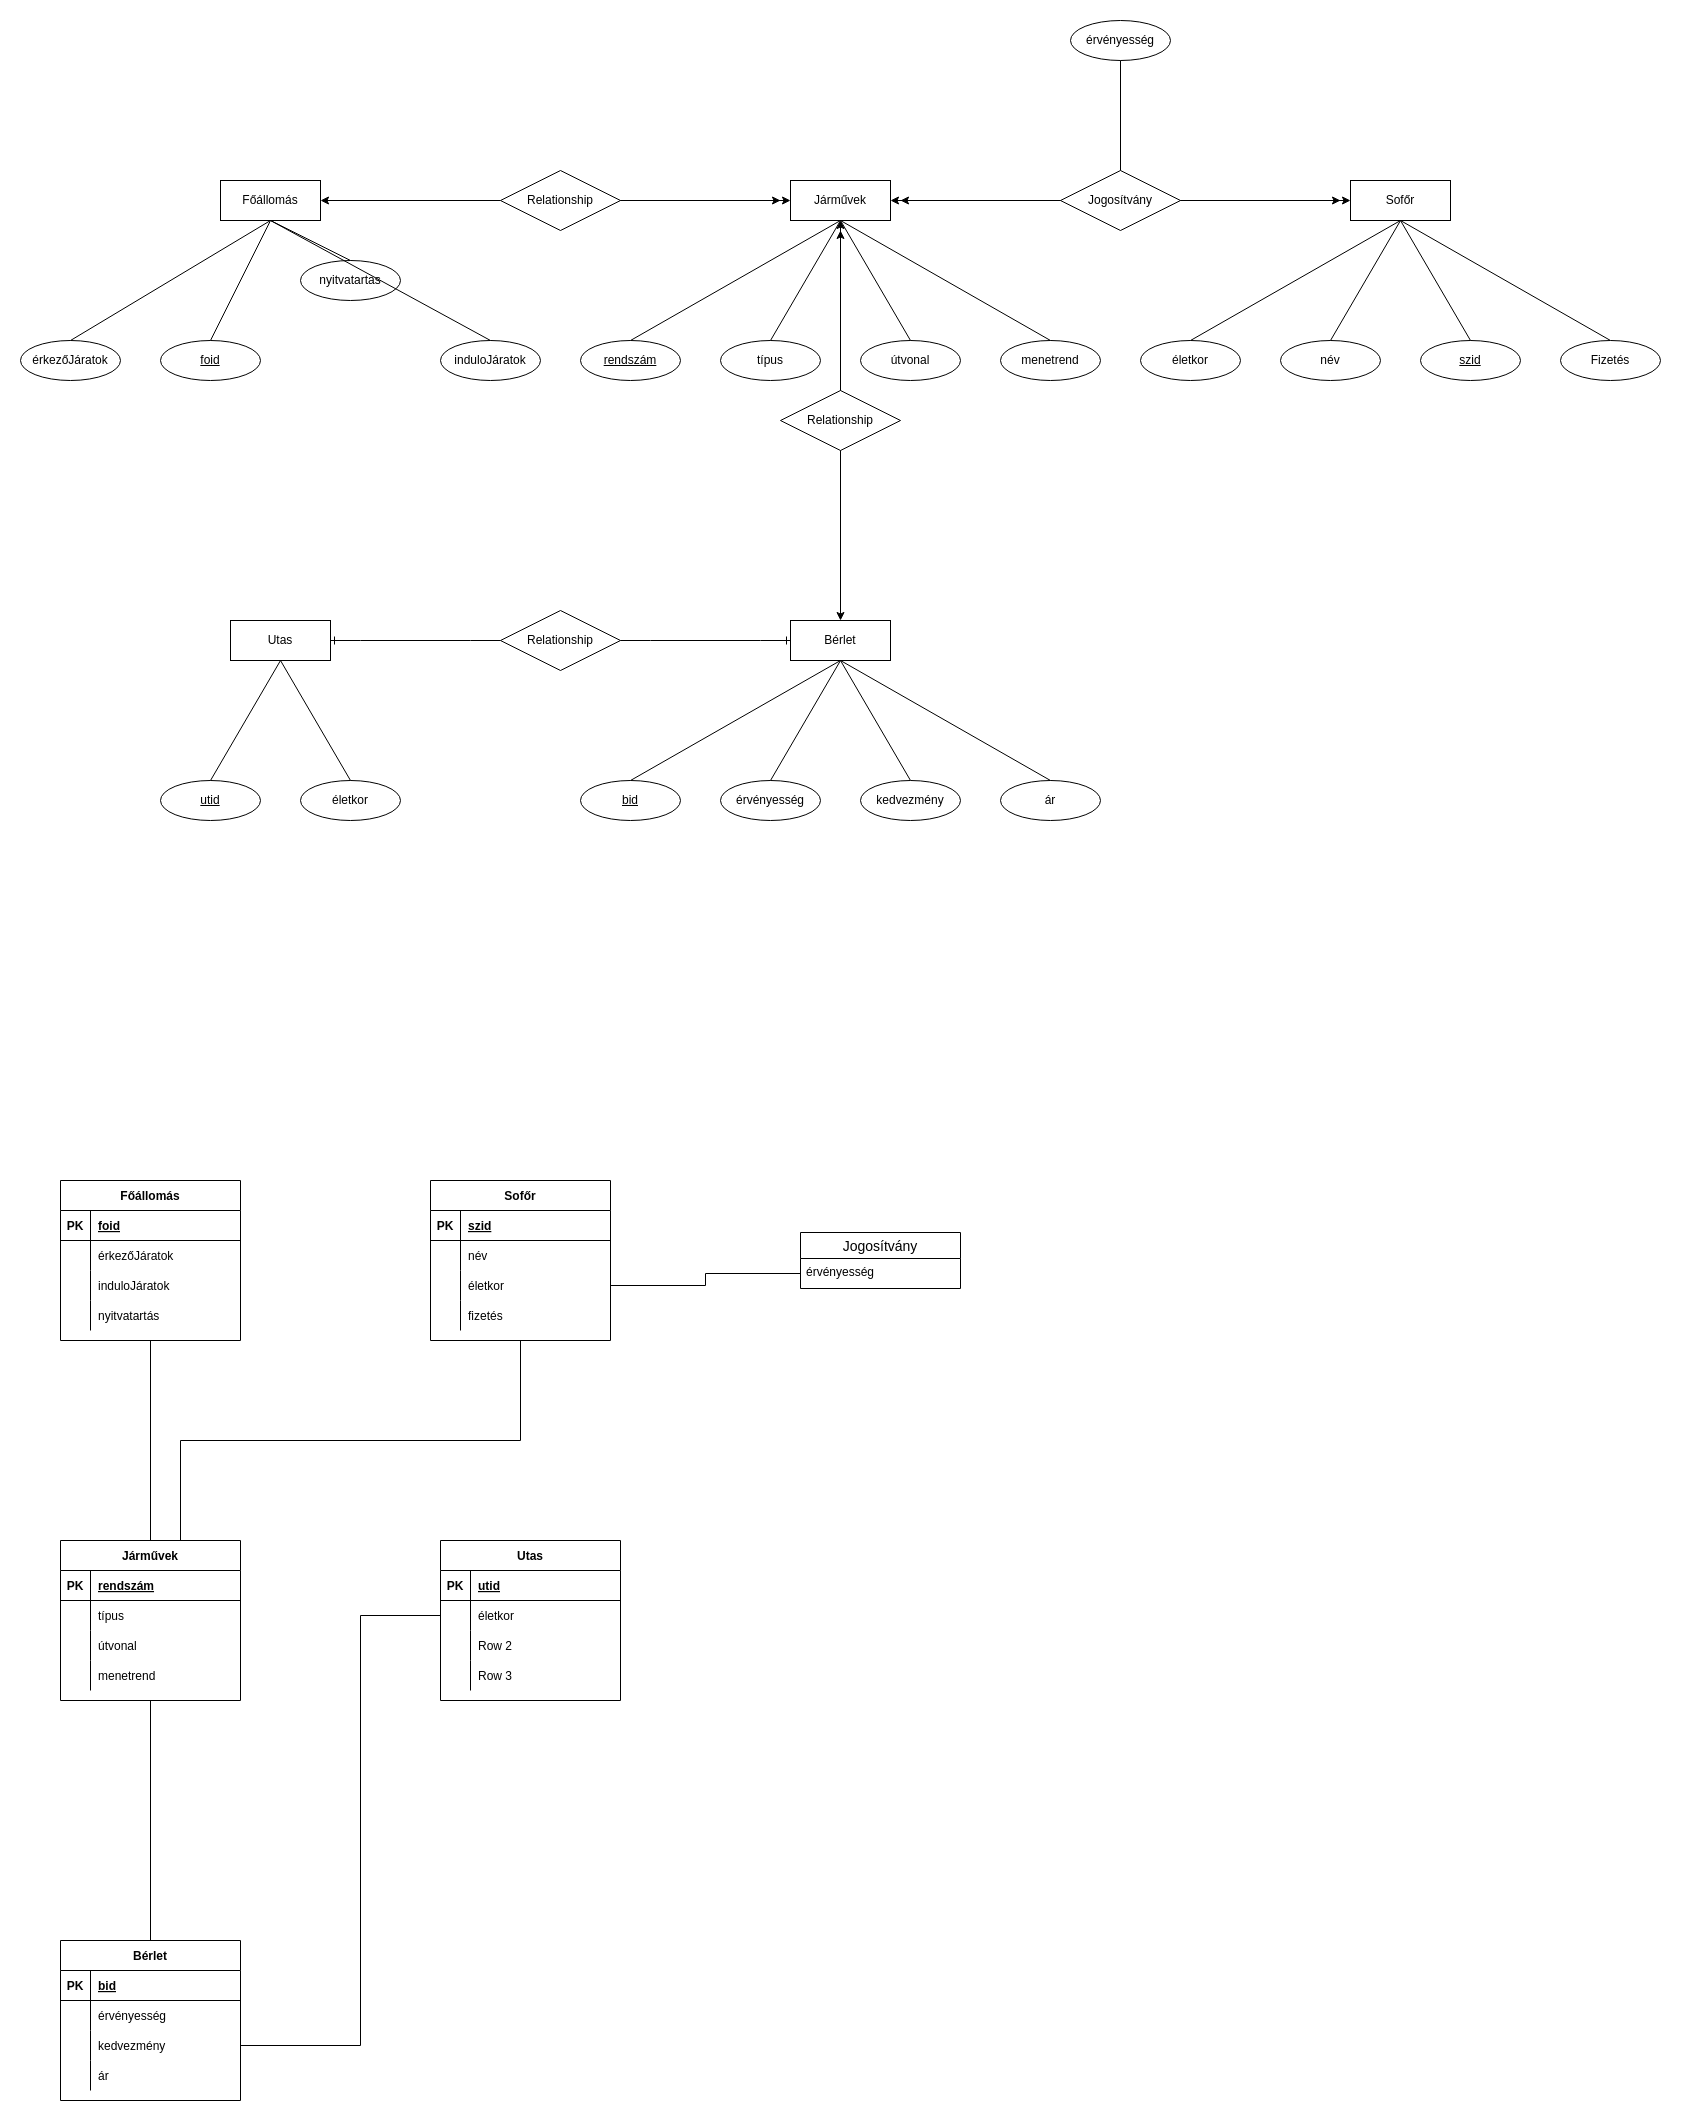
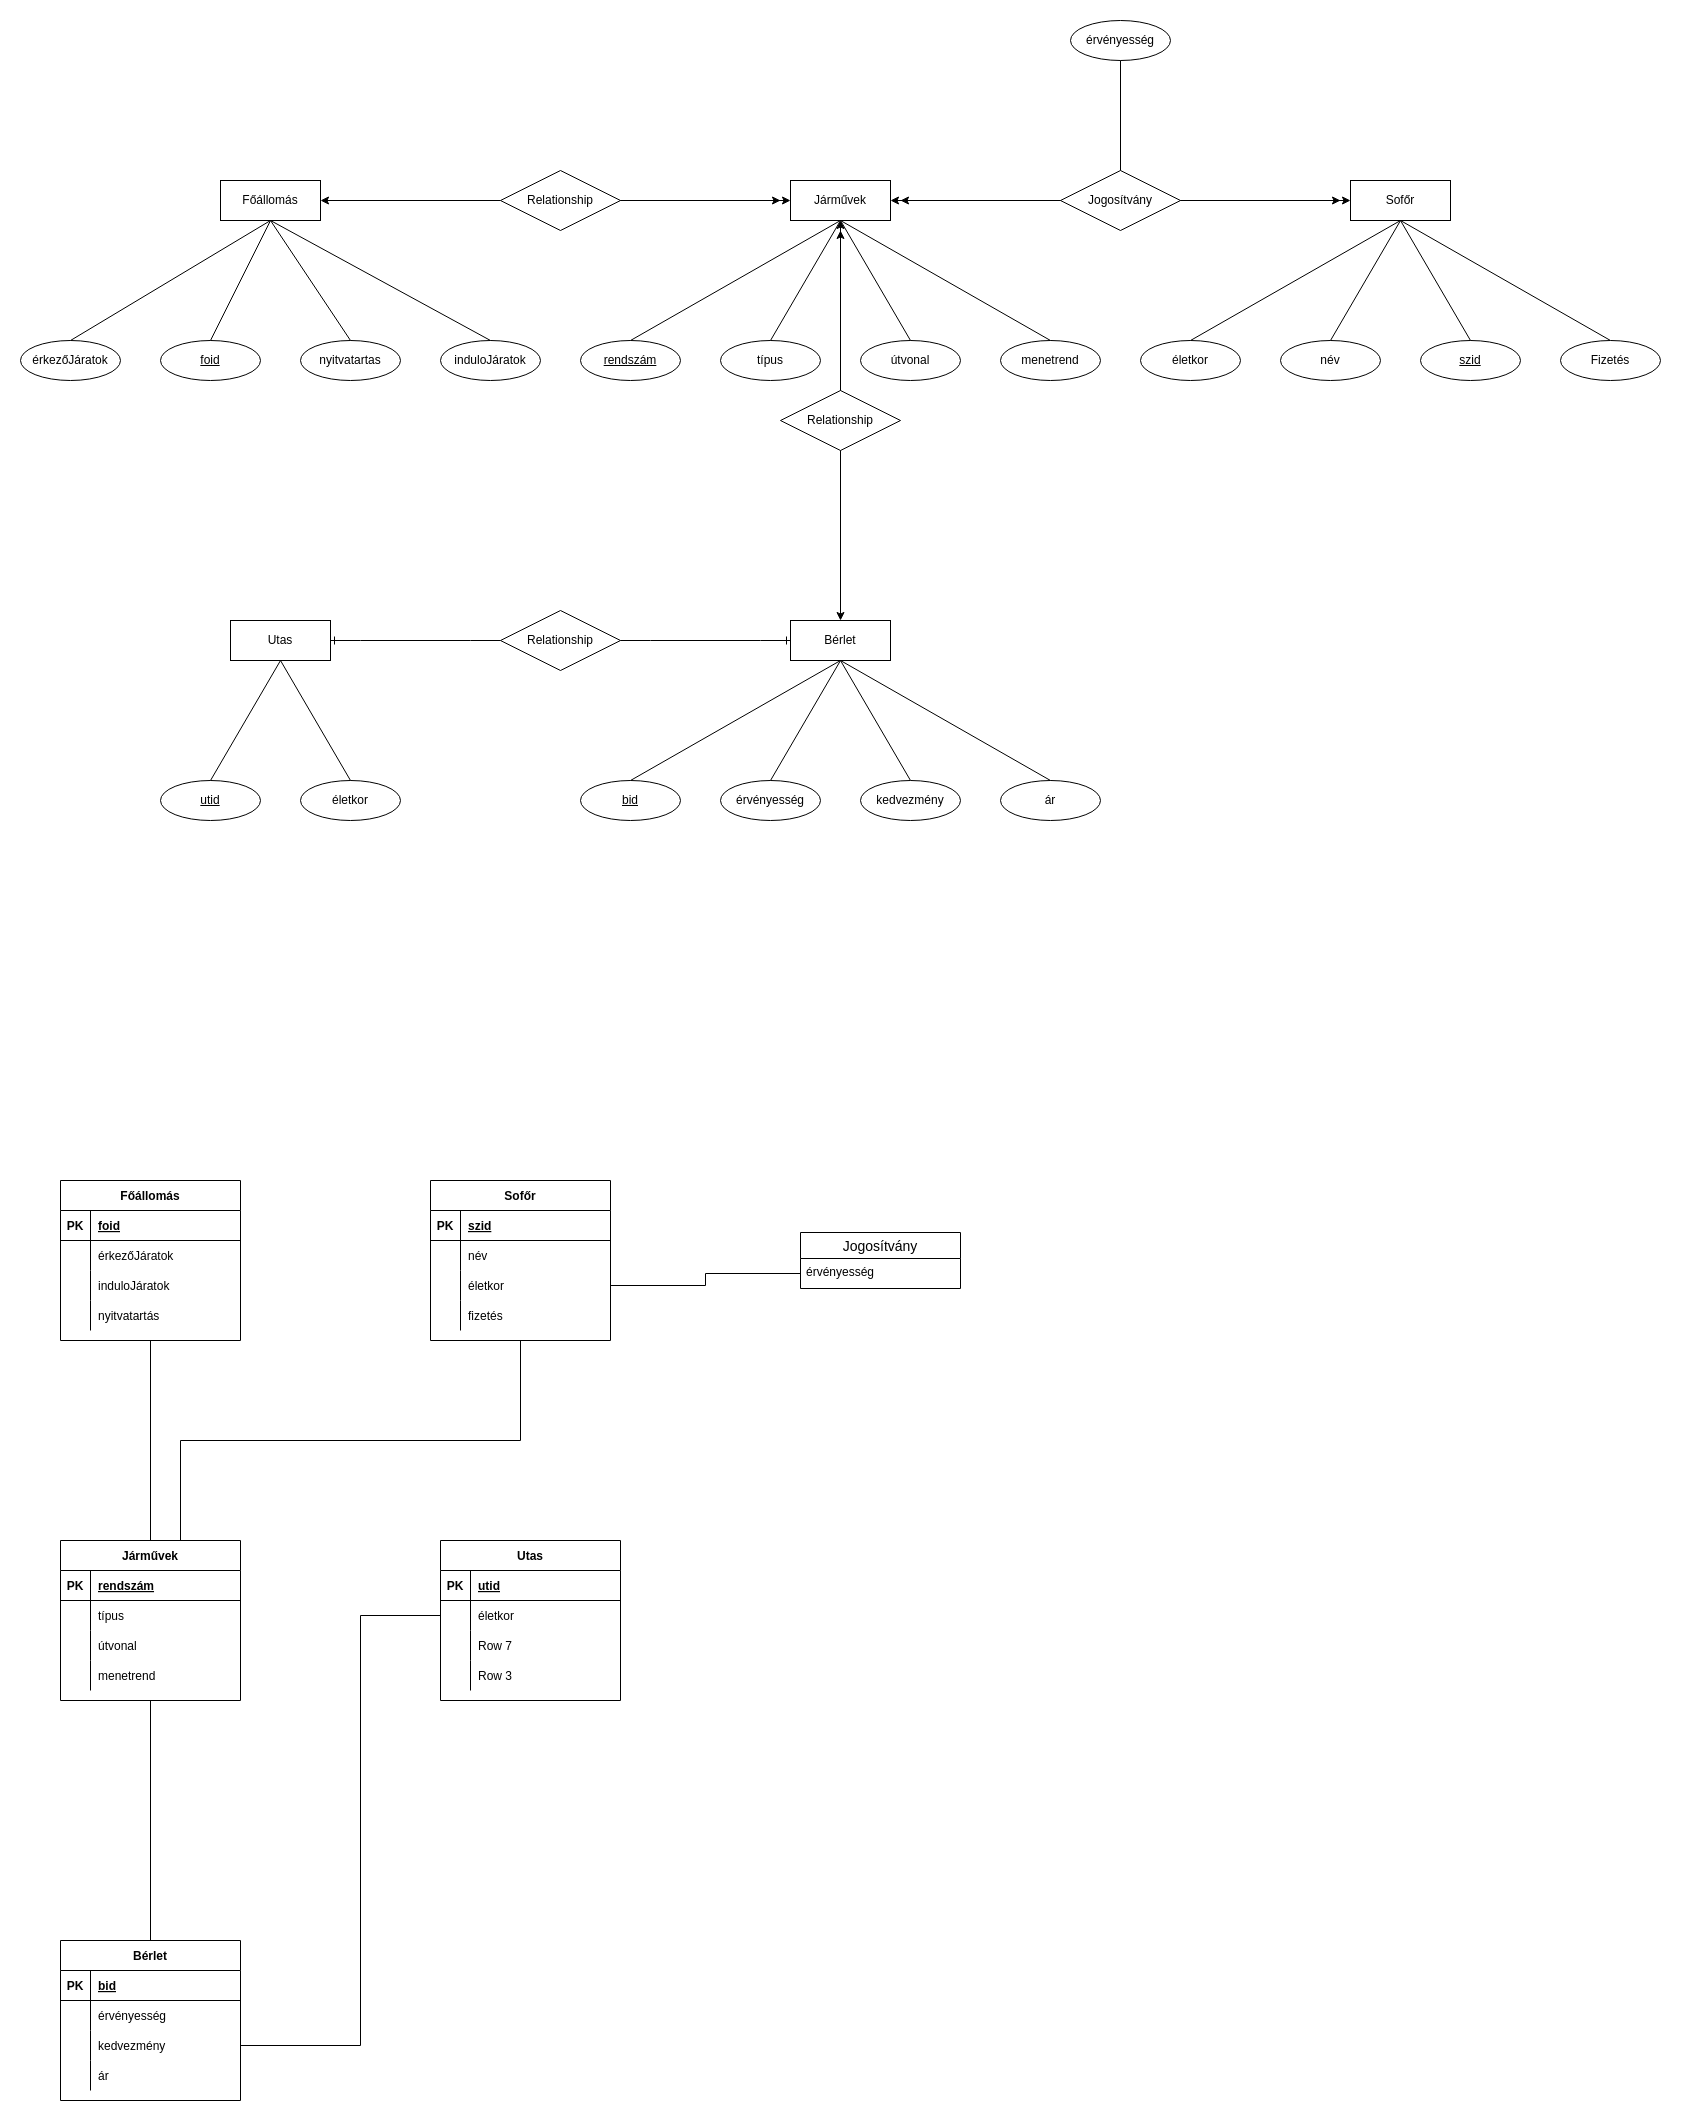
(351, 281) -> (351, 361)
(493, 1646) -> (493, 1646)
